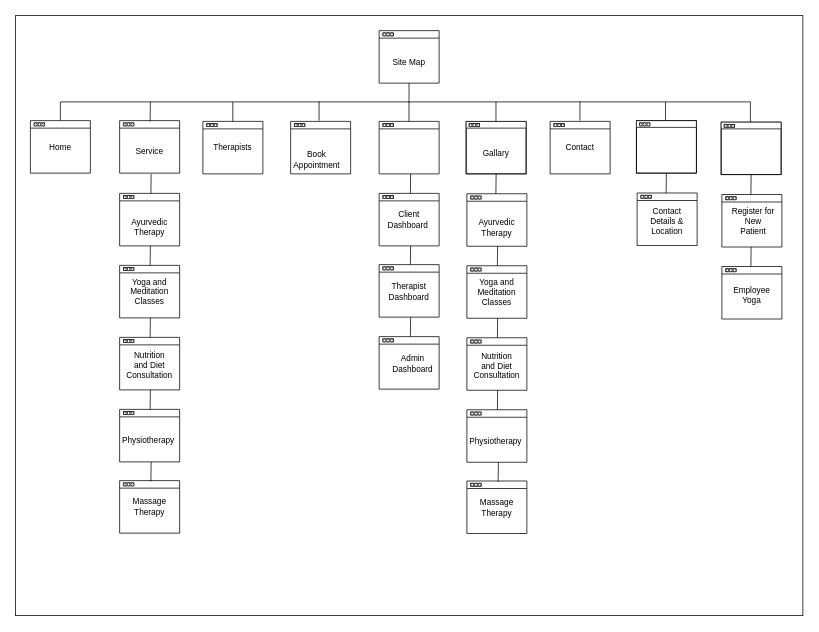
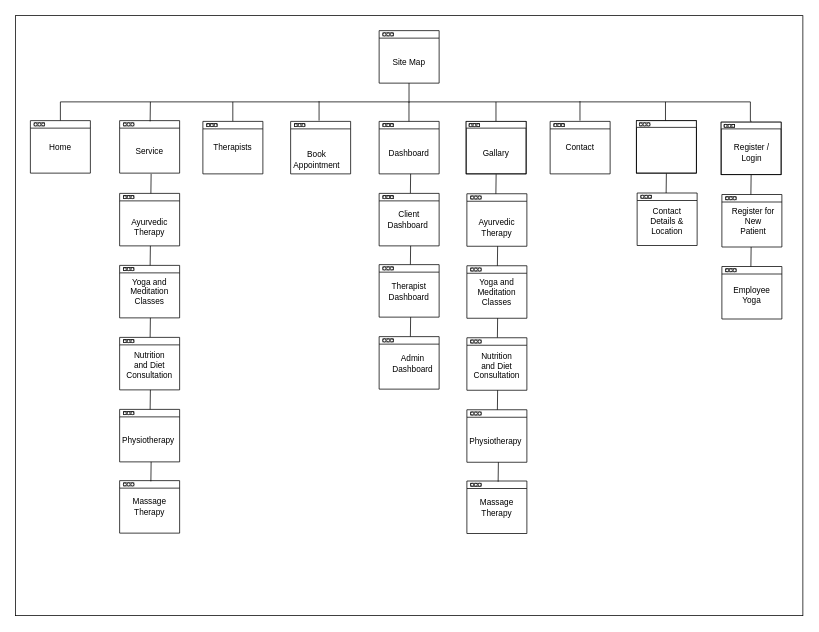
none -> (409, 153)
none -> (752, 153)
